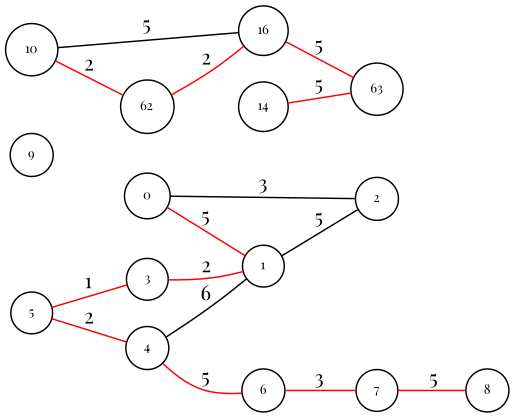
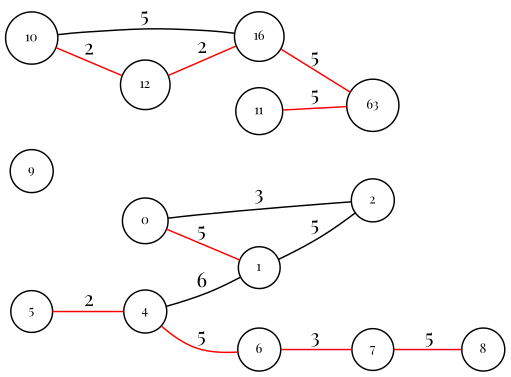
(147, 107) -> (145, 85)
(263, 107) -> (259, 111)
(147, 279) -> none
